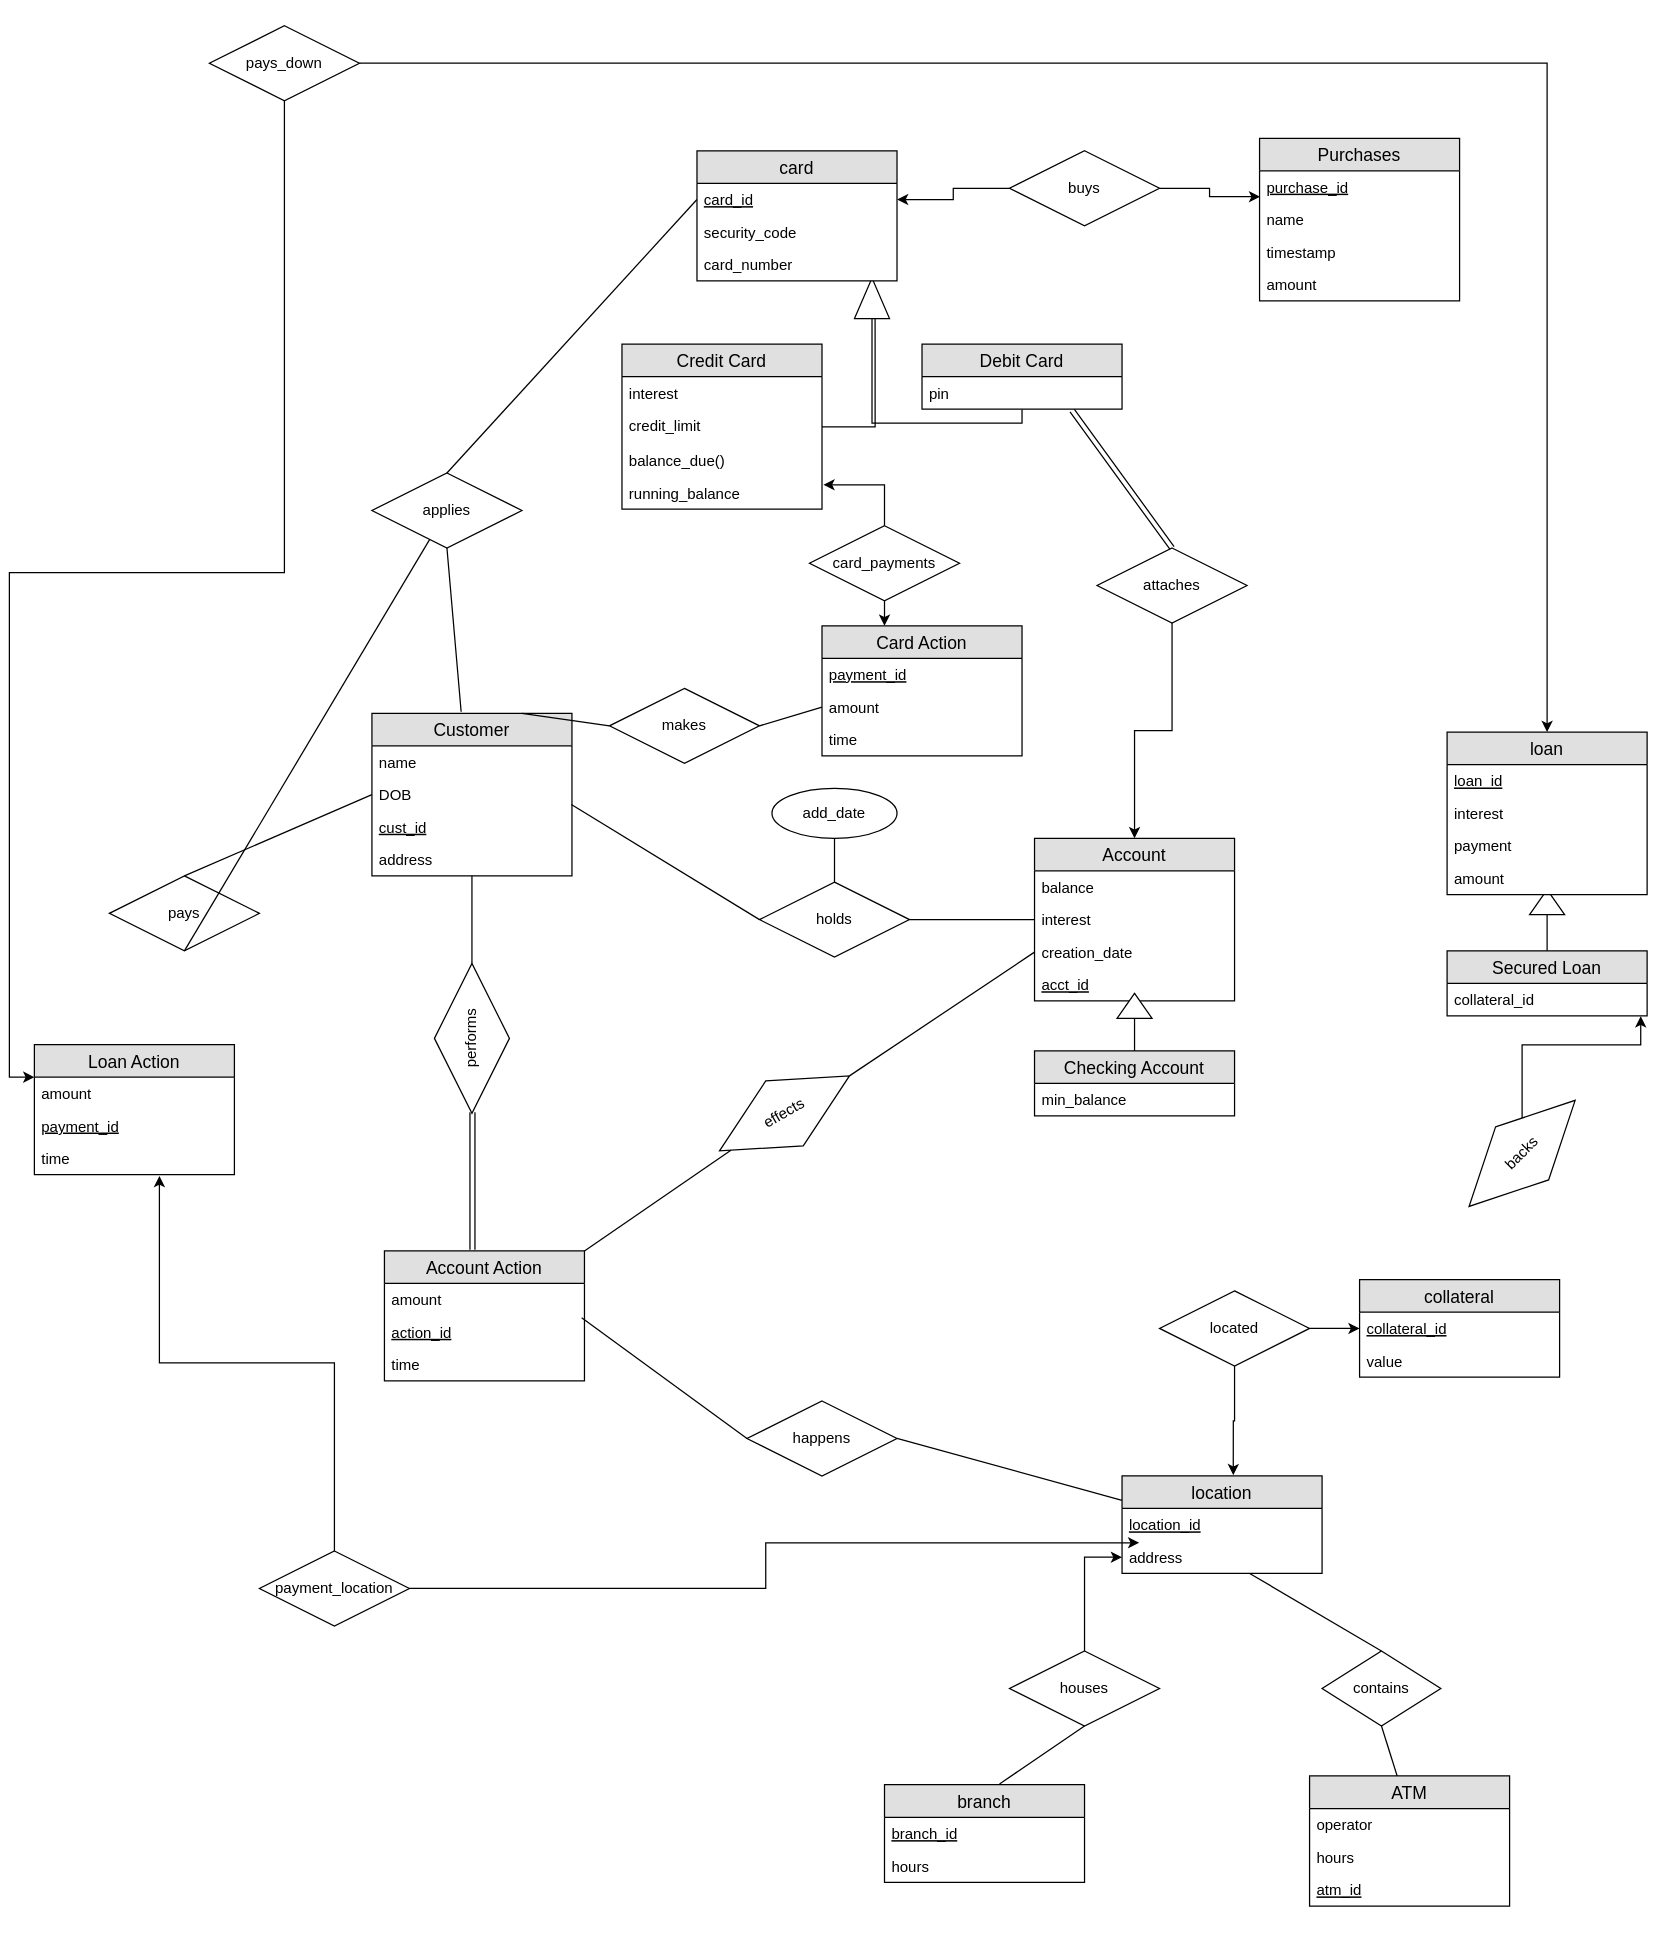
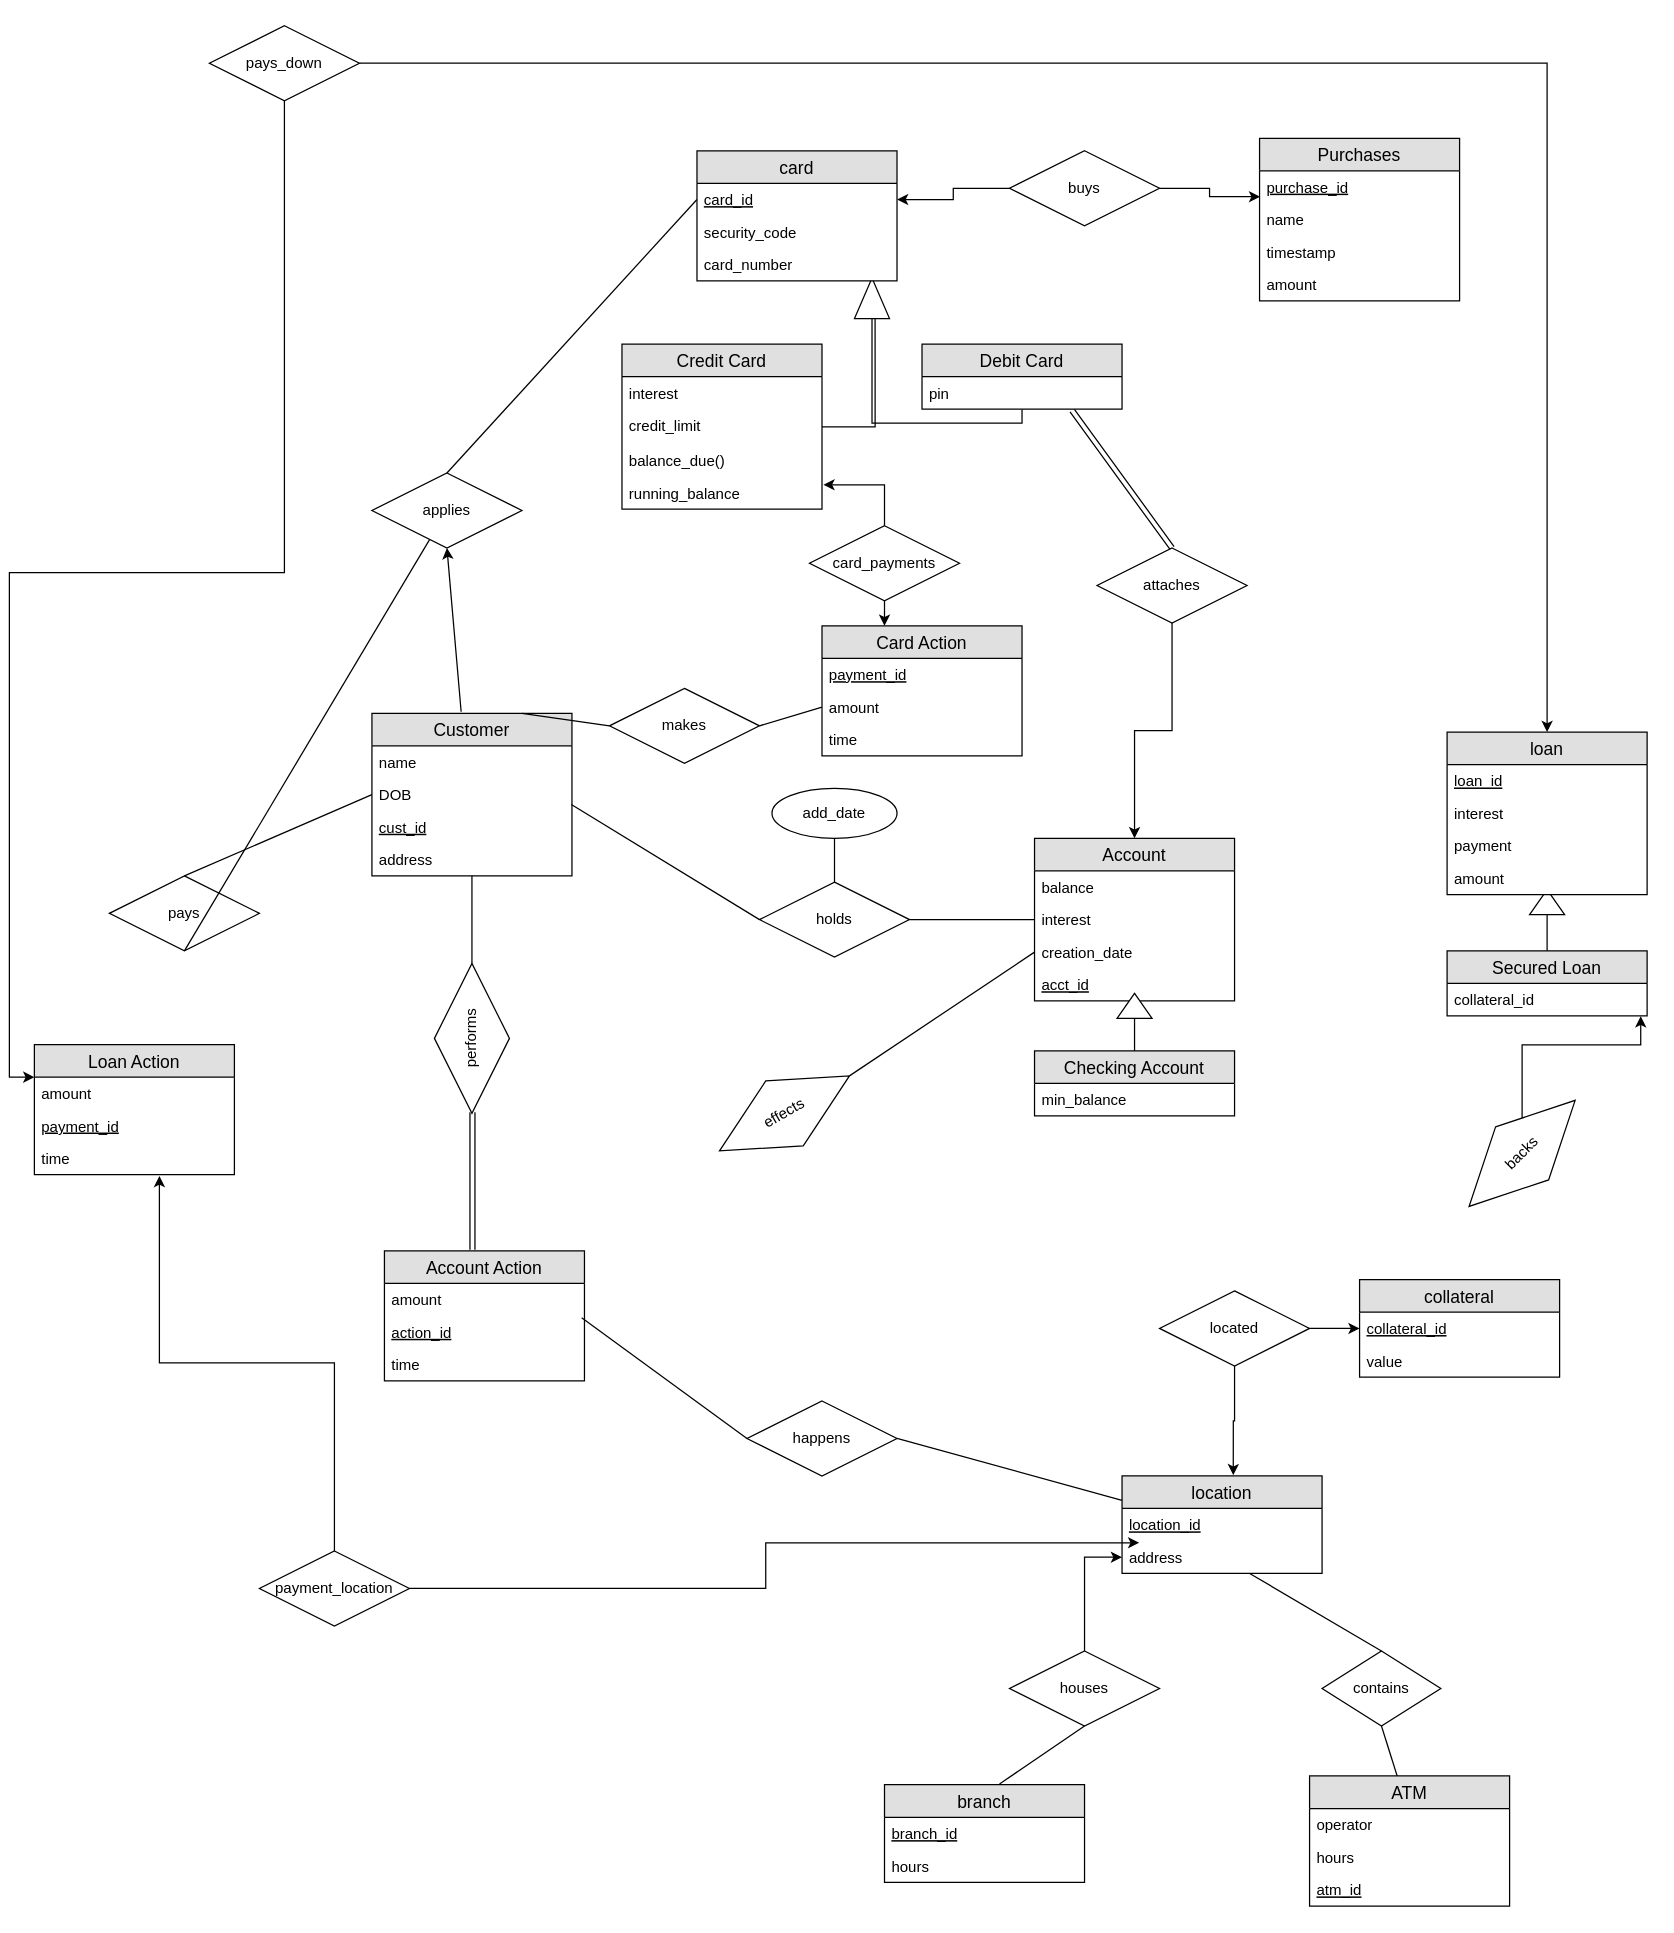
(447, 554) -> (448, 558)
(657, 1201) -> none
